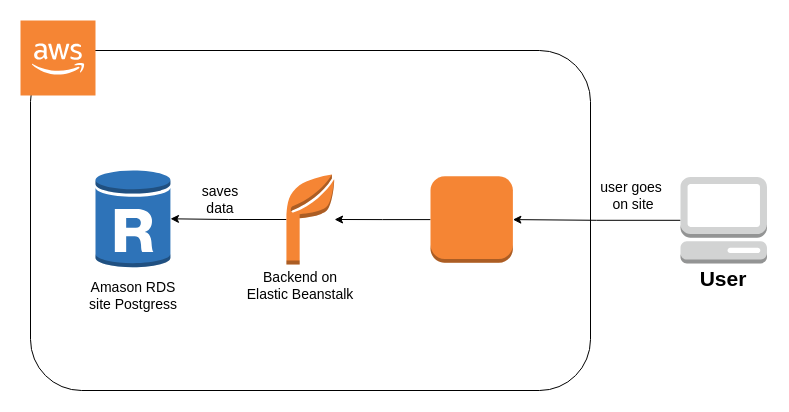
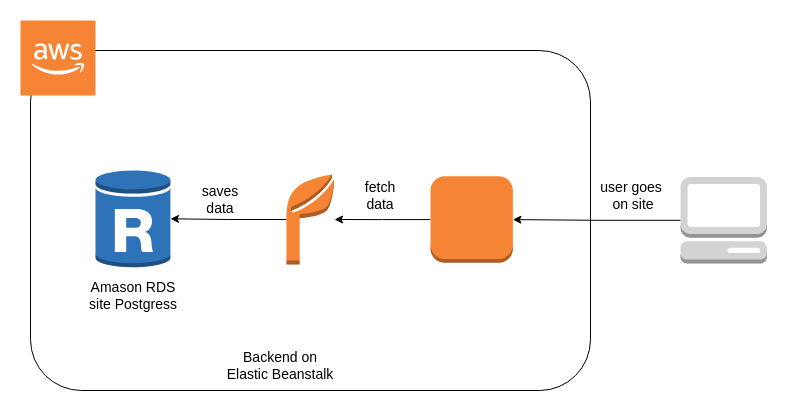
none -> (381, 196)
(724, 279) -> none
(301, 286) -> (281, 366)
